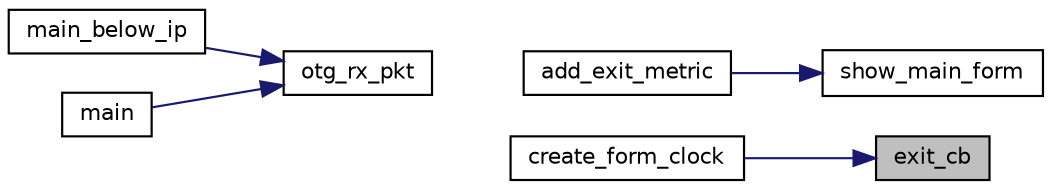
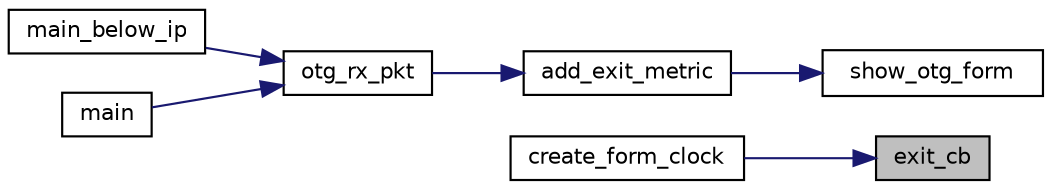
none -> (467, 73)
(933, 73) -> (933, 73)
